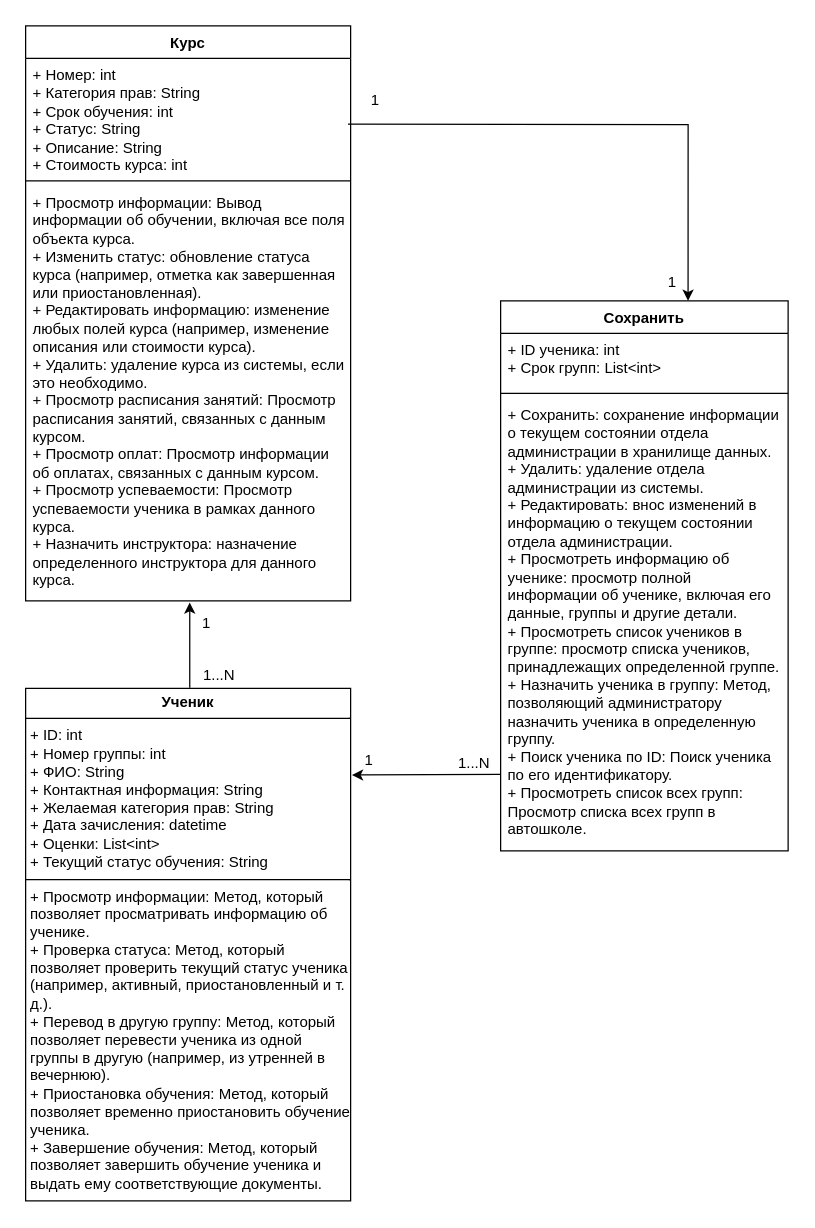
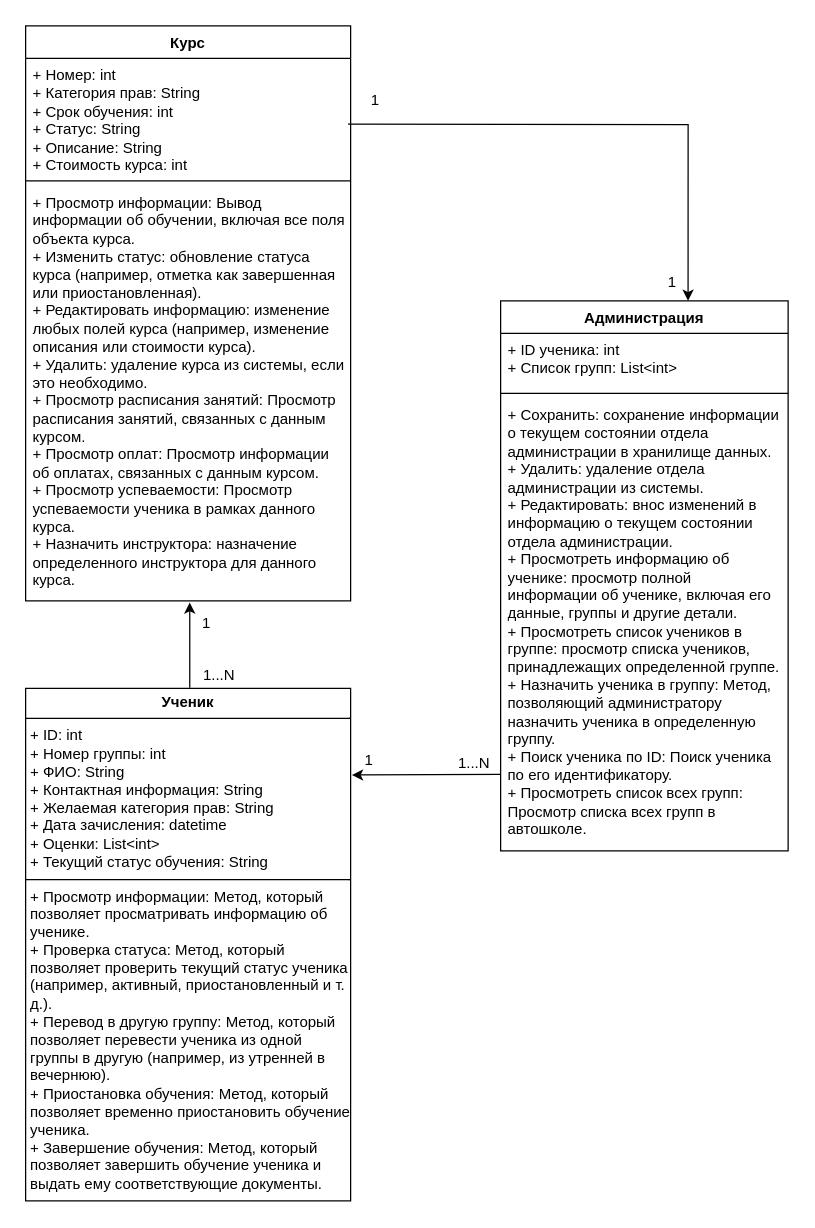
(644, 318) -> (644, 318)
(593, 360) -> (601, 360)
